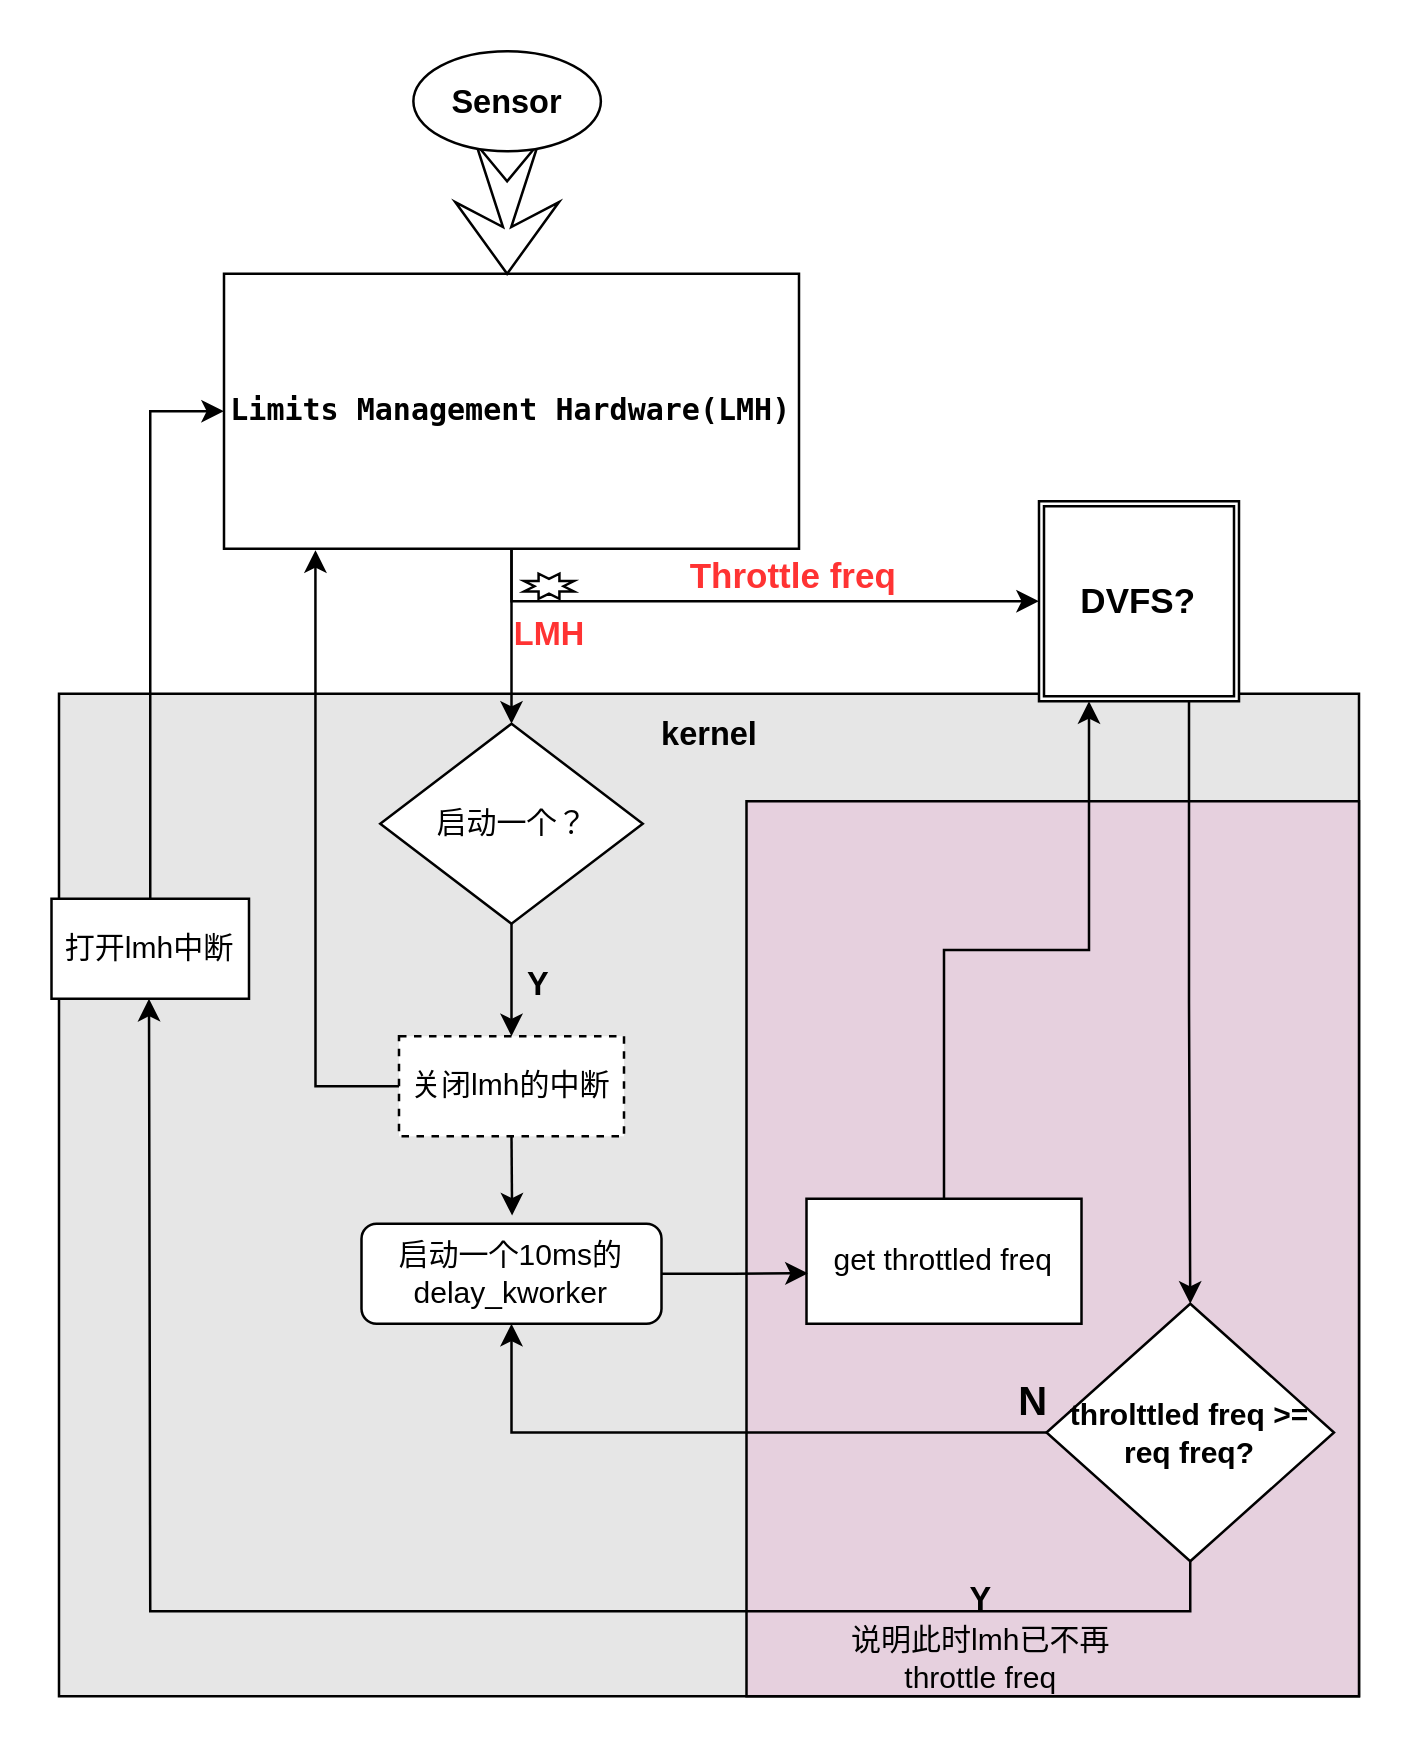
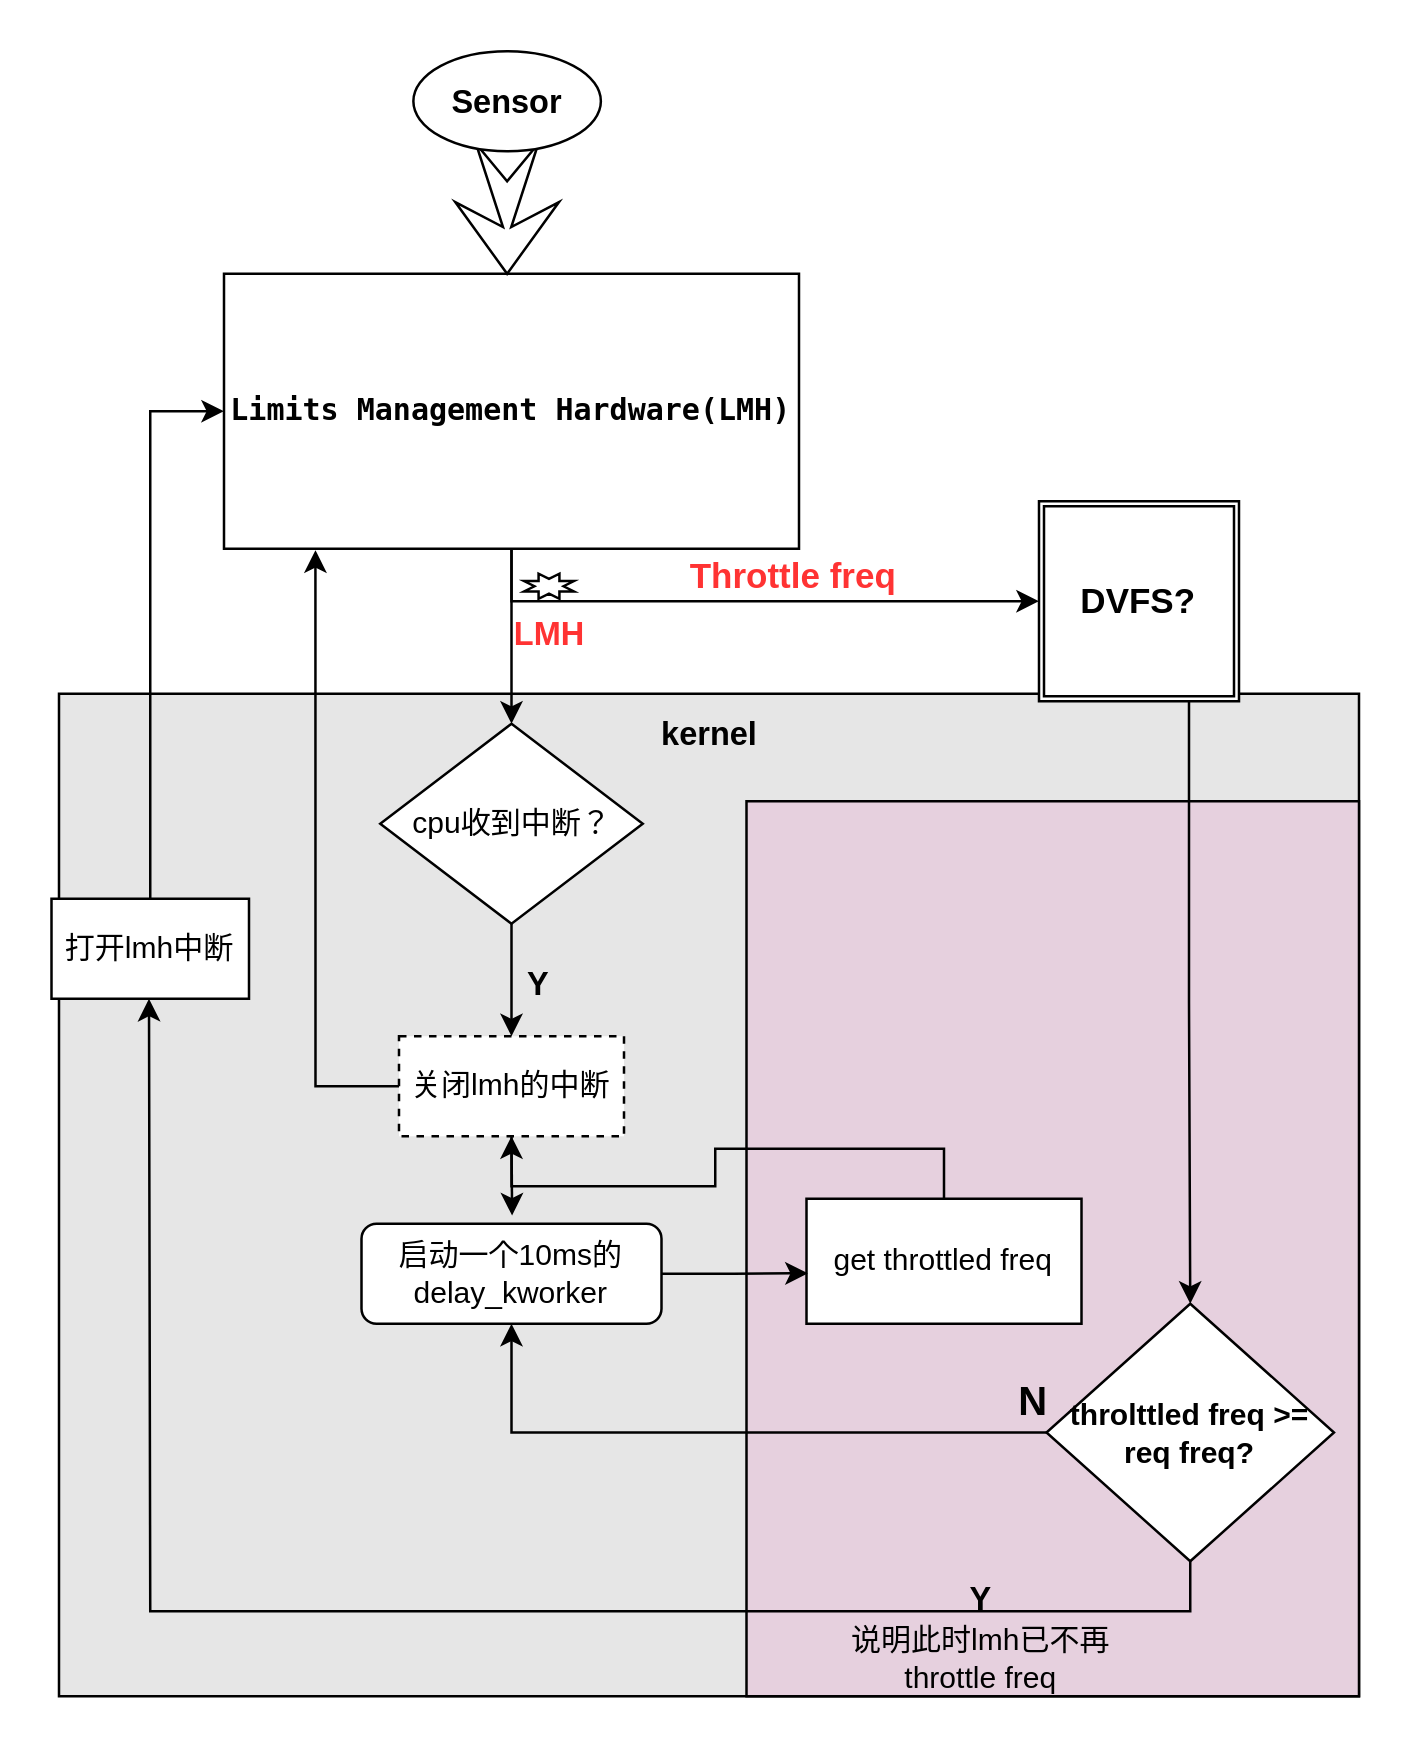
(513, 824) -> (513, 824)
(1032, 950) -> (715, 1151)
